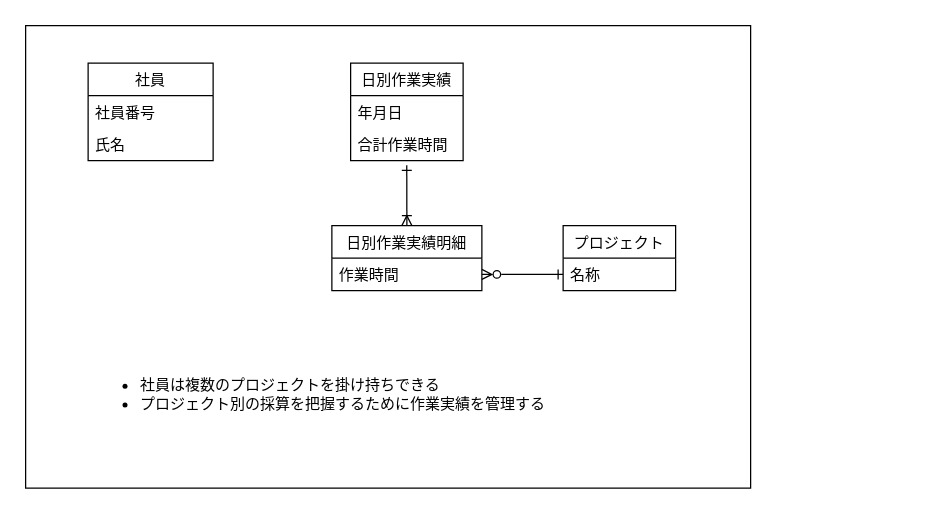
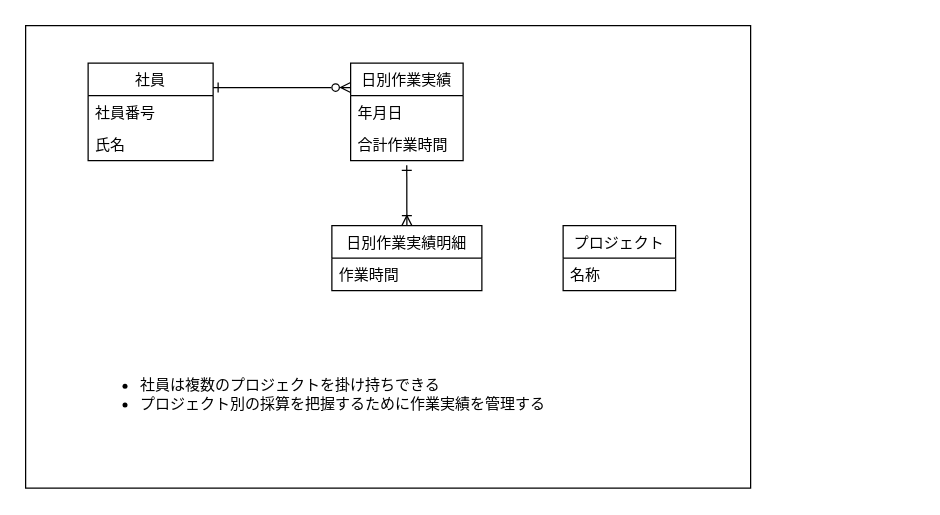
none -> (273, 88)
(532, 274) -> none
